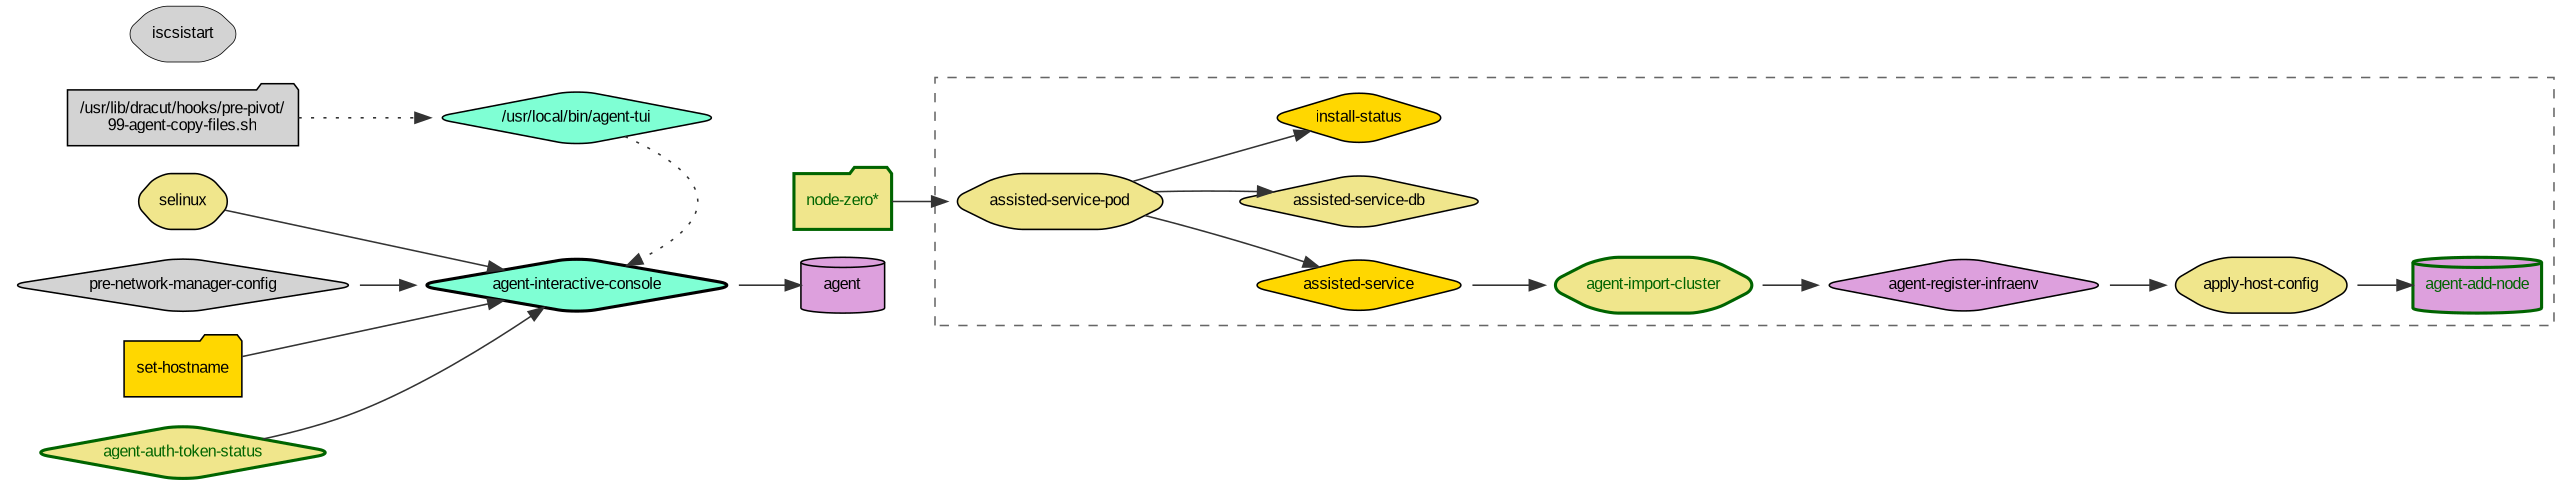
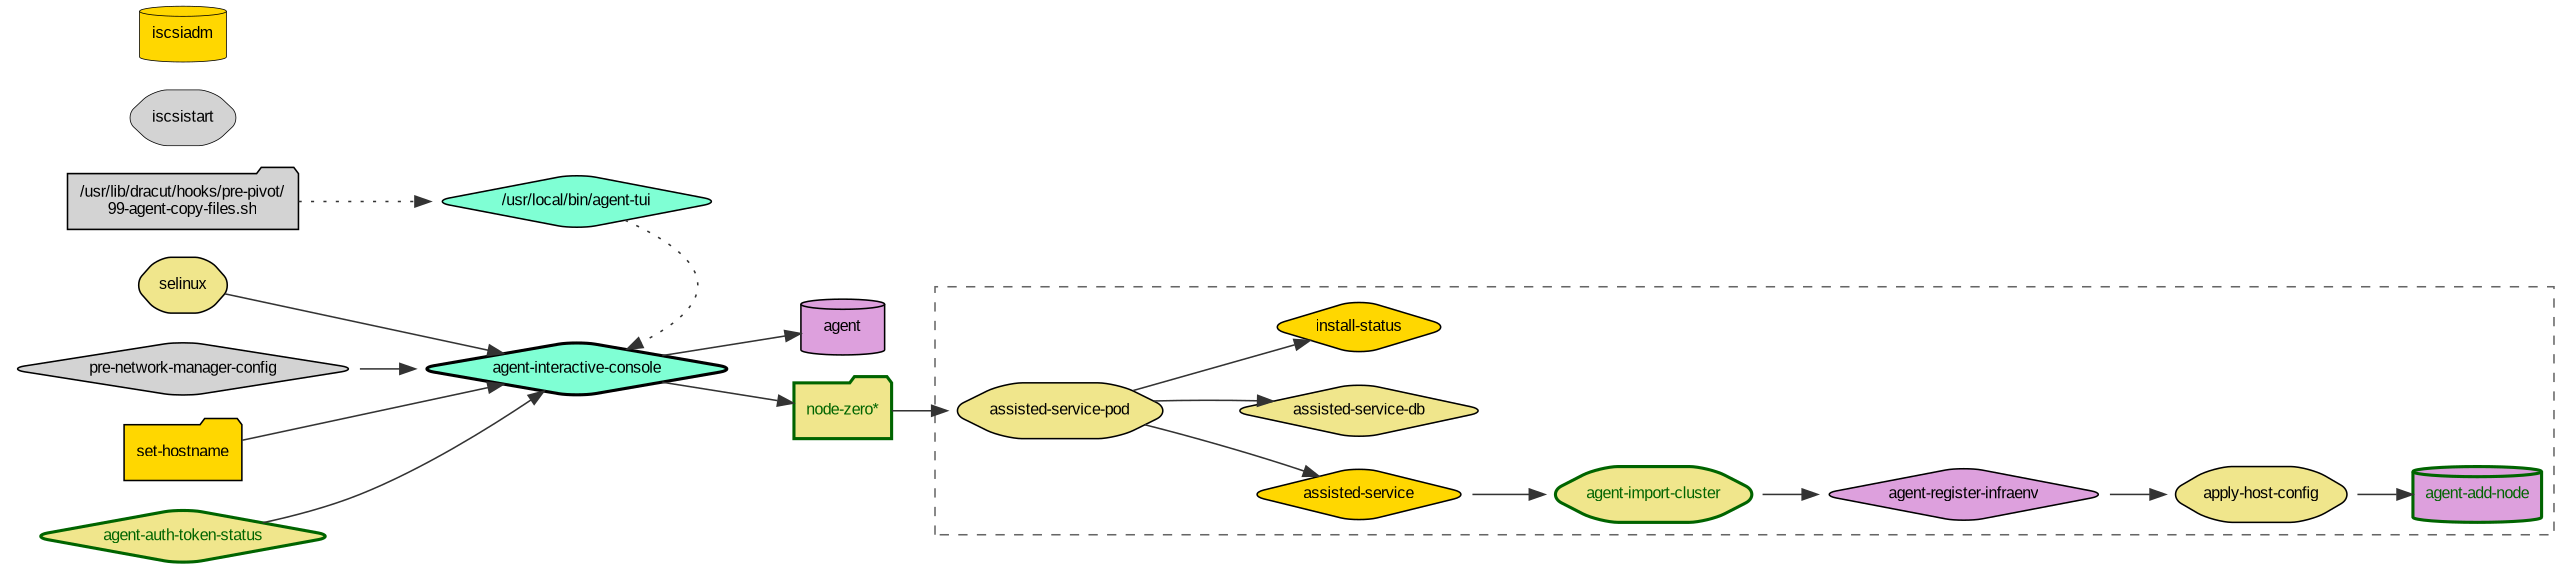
none -> (183, 34)
none -> (720, 391)
